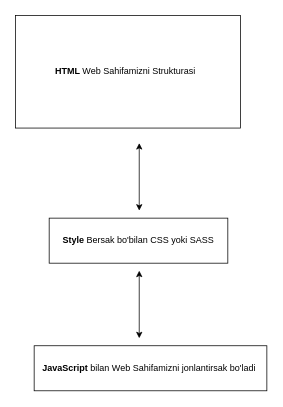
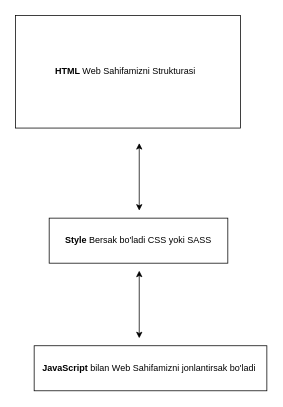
(138, 240) -> (138, 240)
